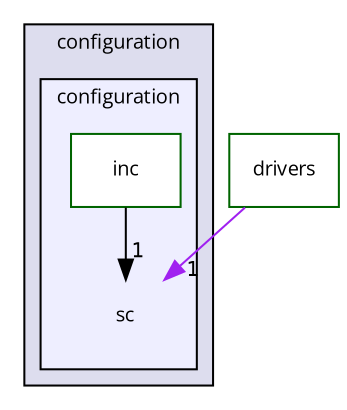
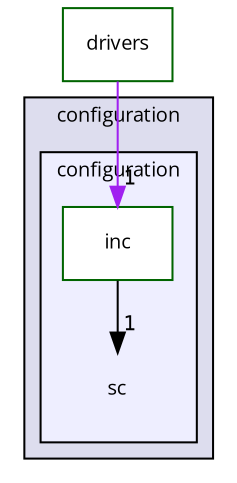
(226, 225) -> (118, 134)
